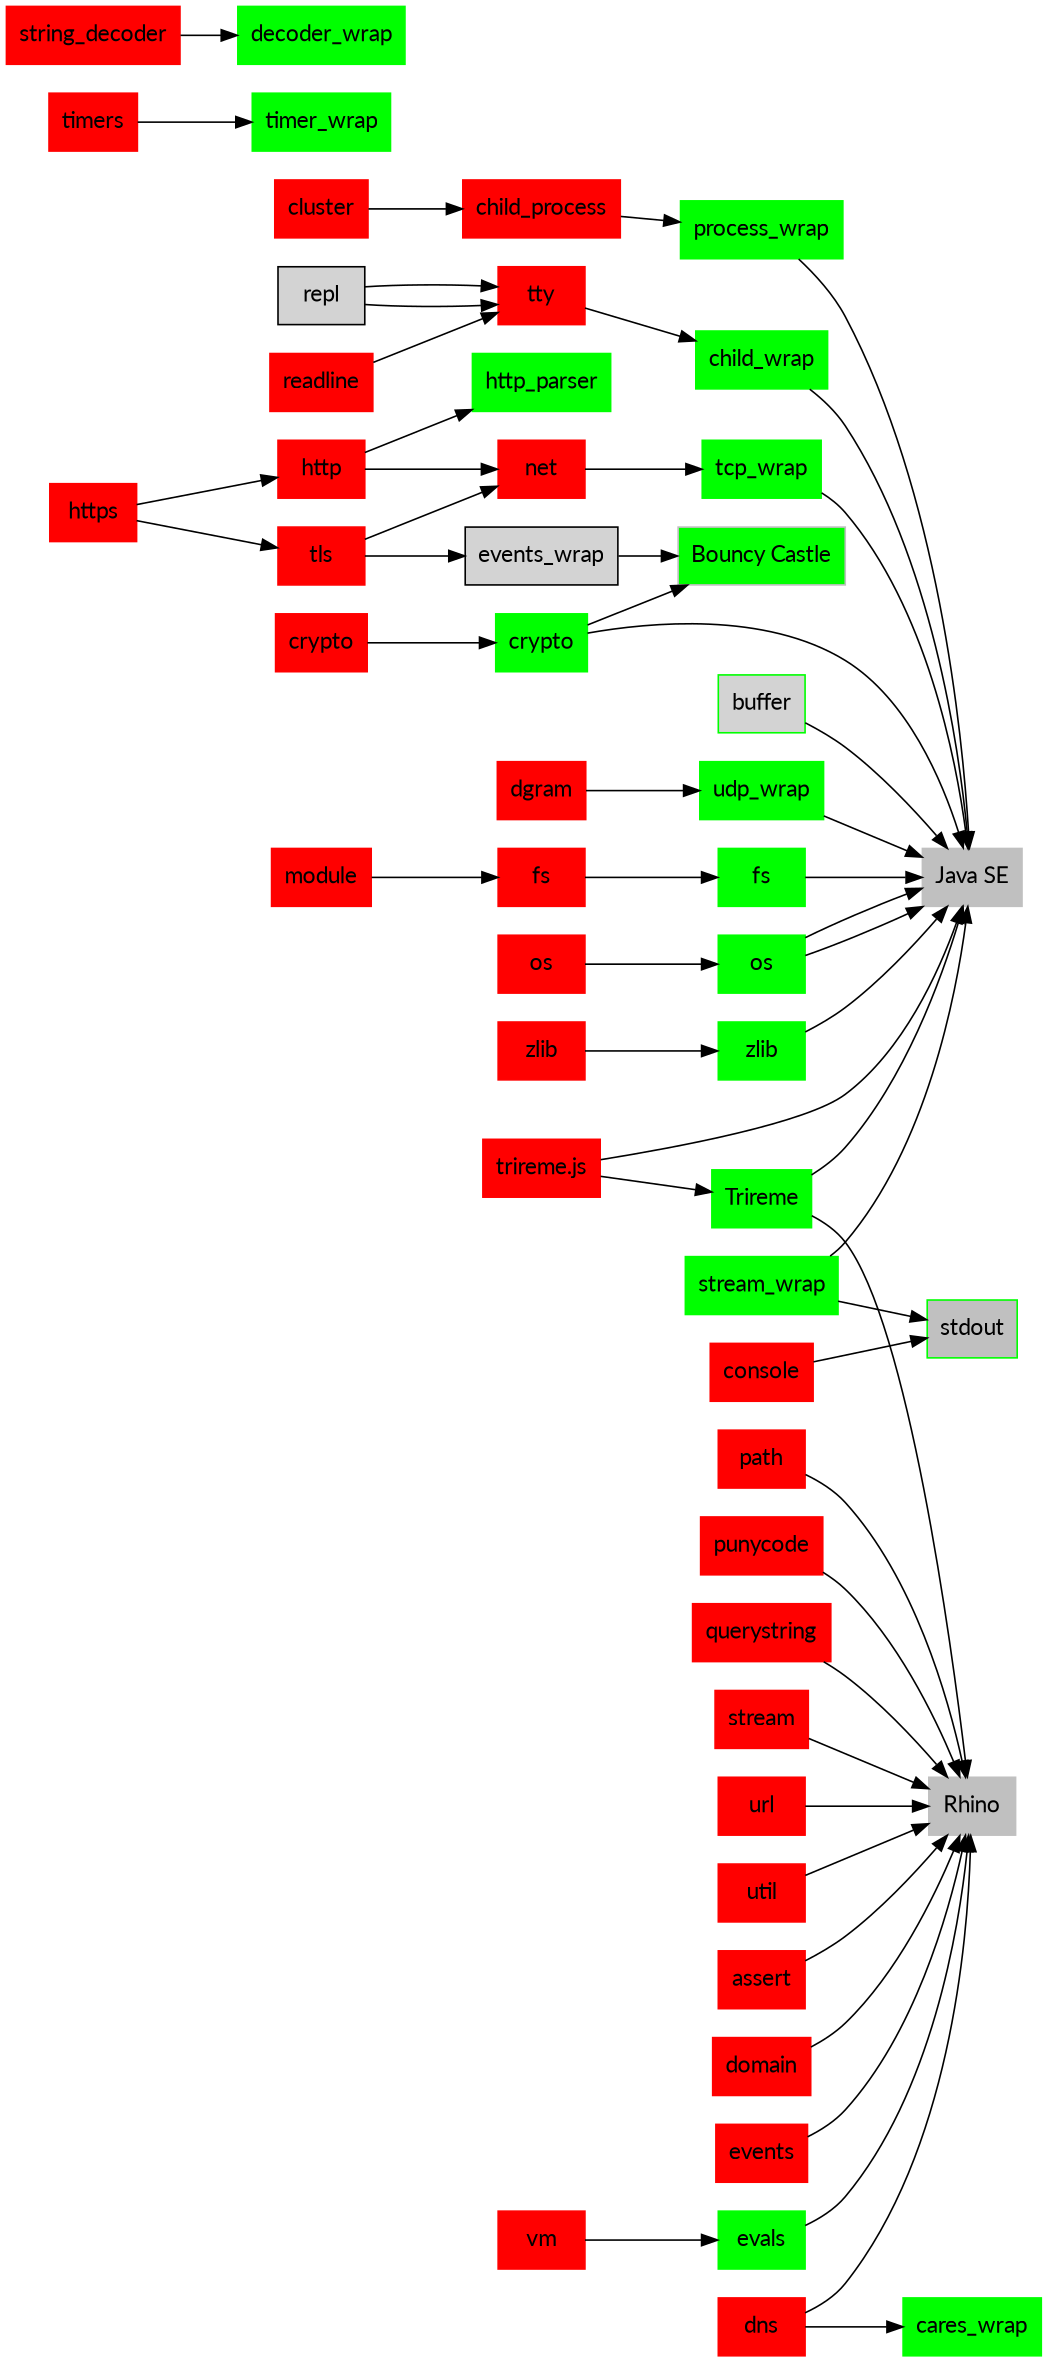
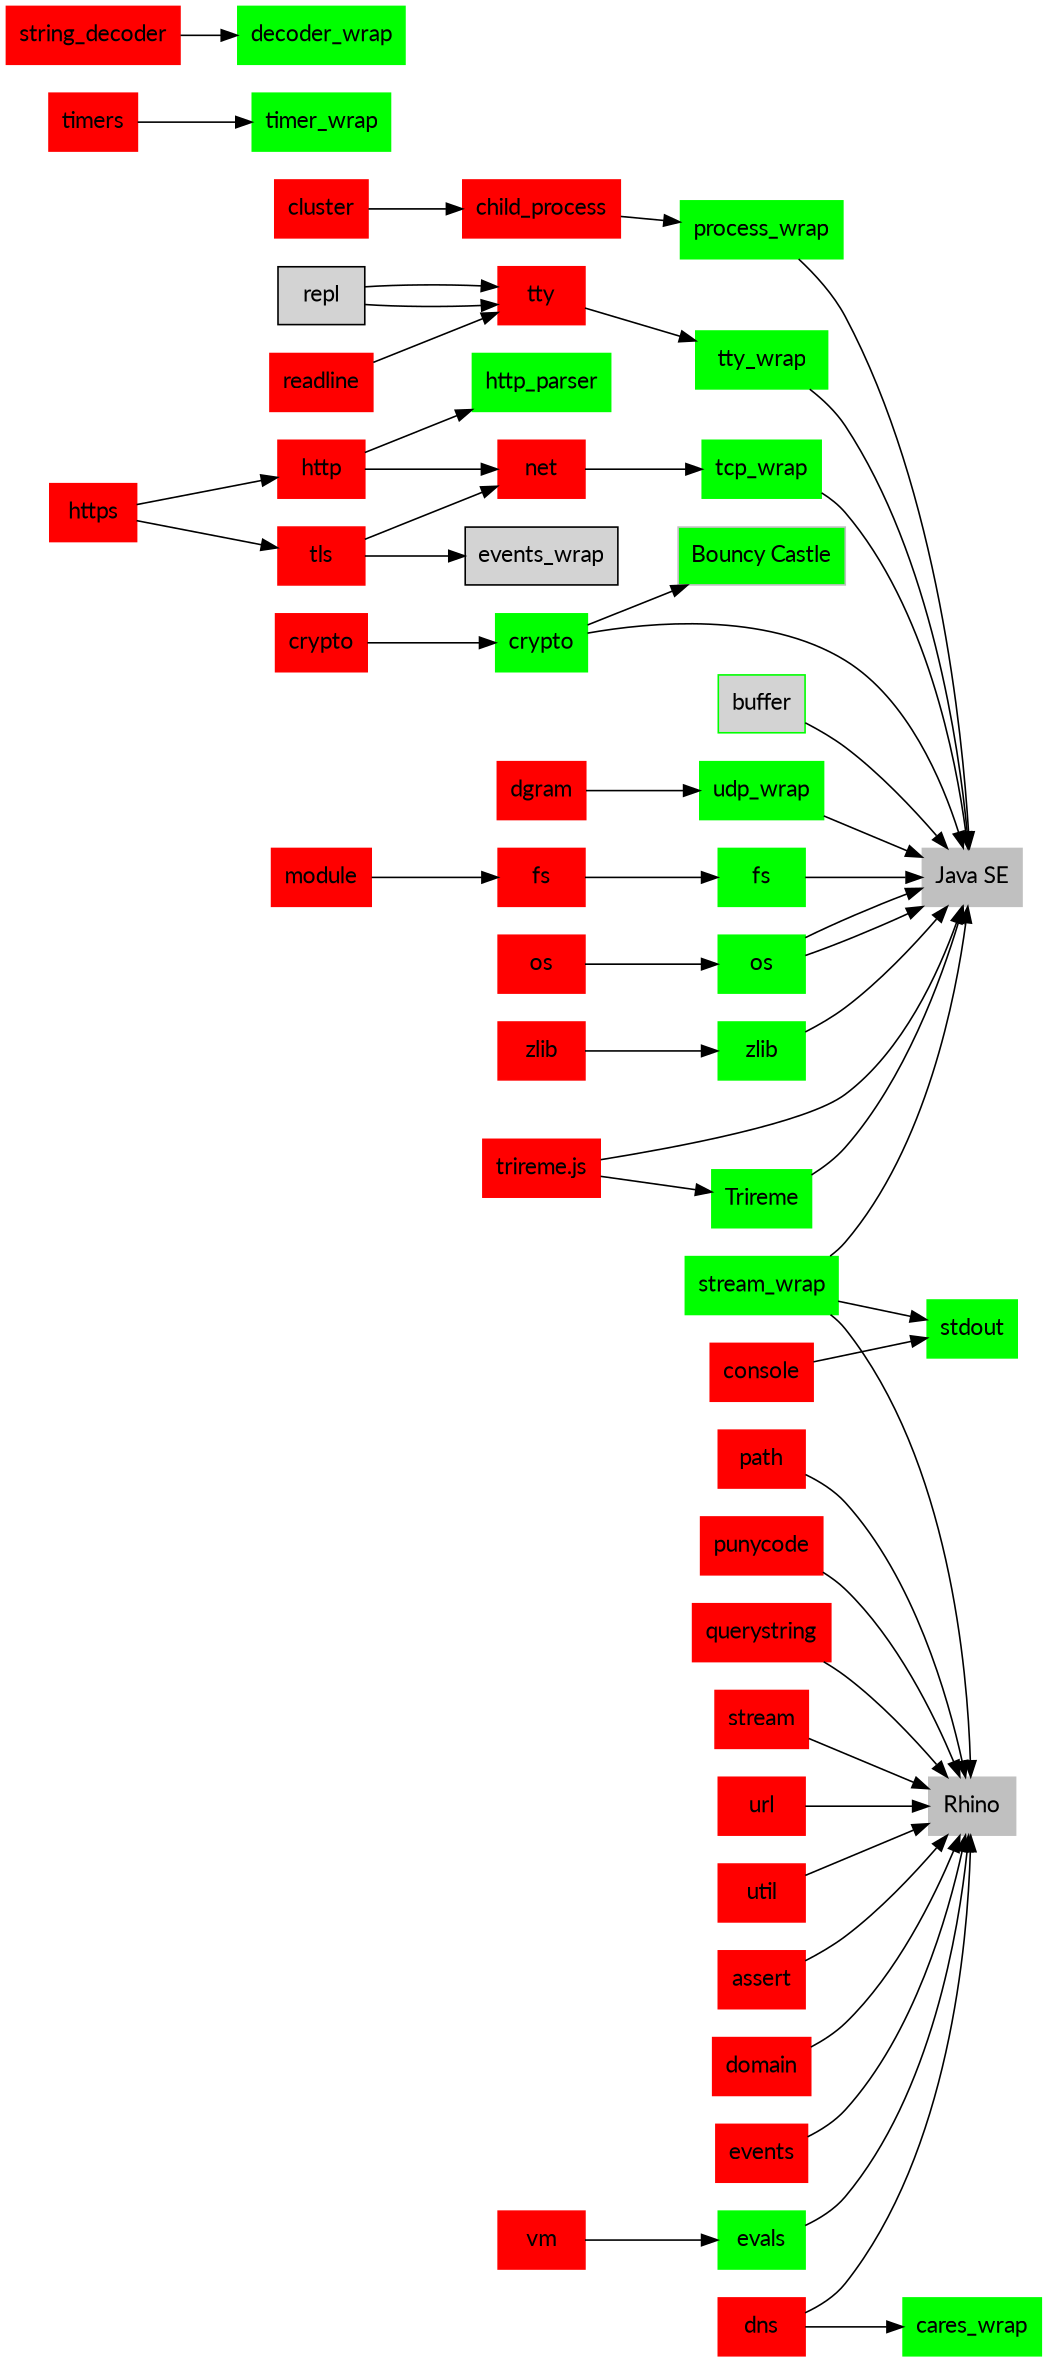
(762, 360) -> (762, 360)
(640, 556) -> none
(972, 1329) -> (972, 1329)
(921, 1475) -> (937, 1525)
